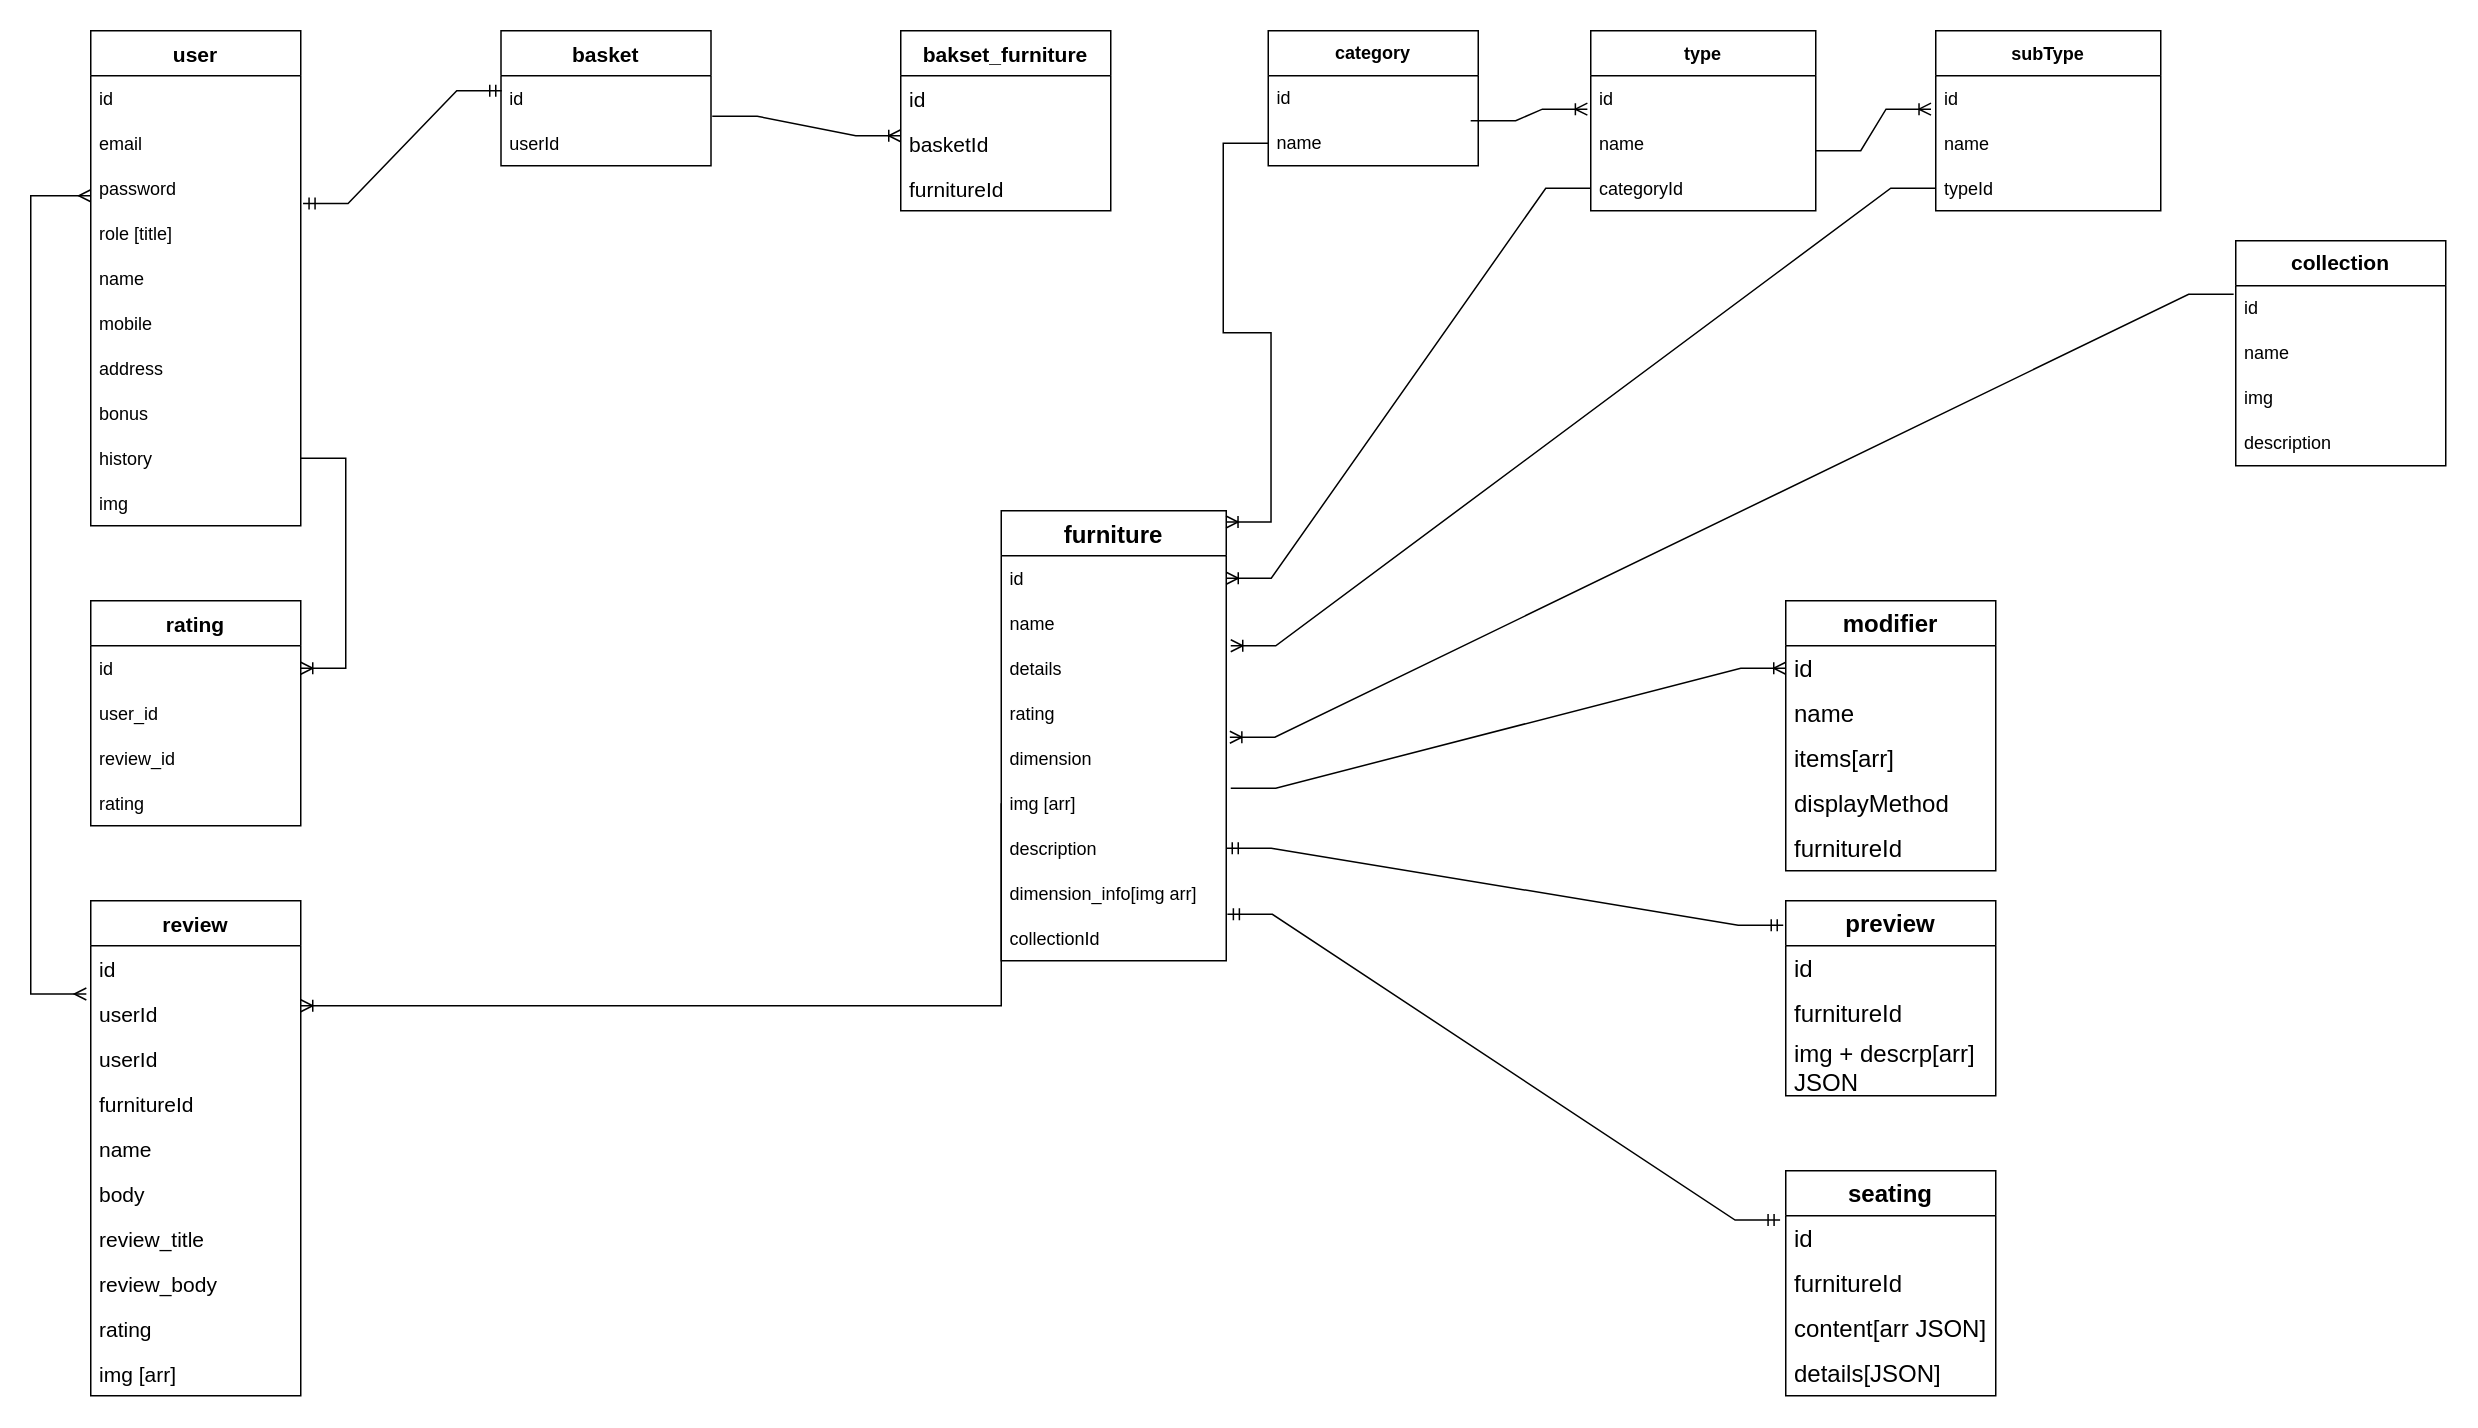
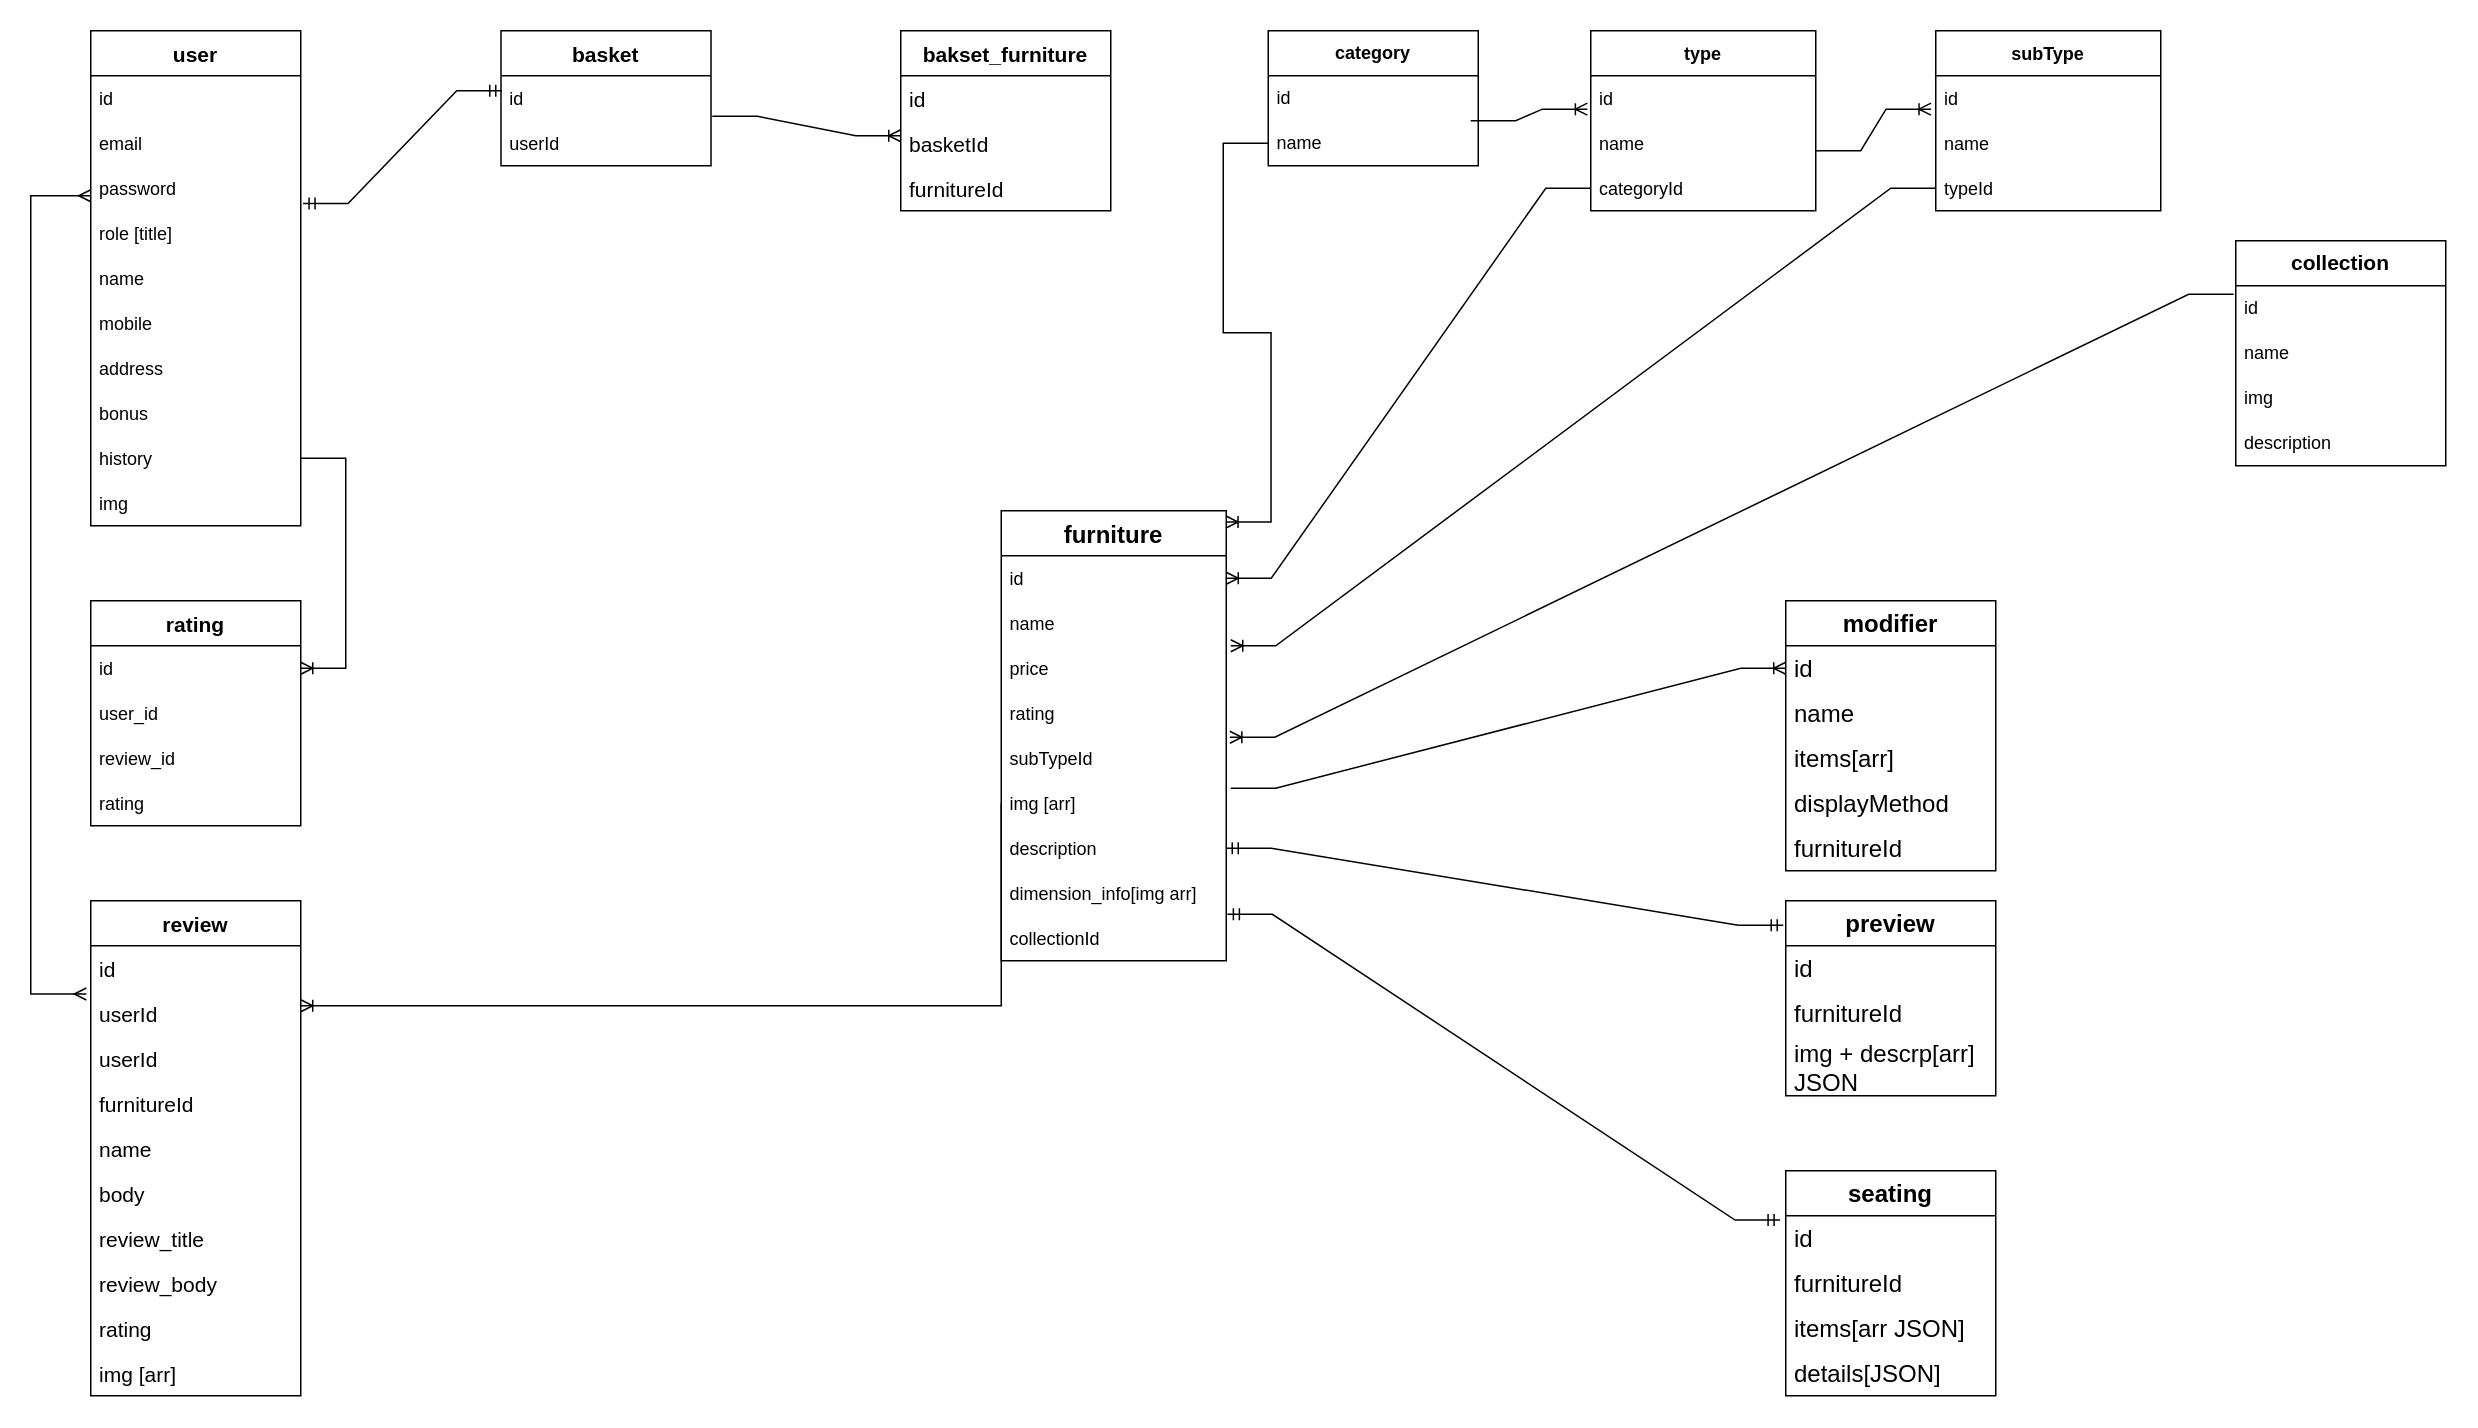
(1040, 669) -> (1032, 669)
(1050, 759) -> (1055, 759)
(1892, 1328) -> (1889, 1328)
